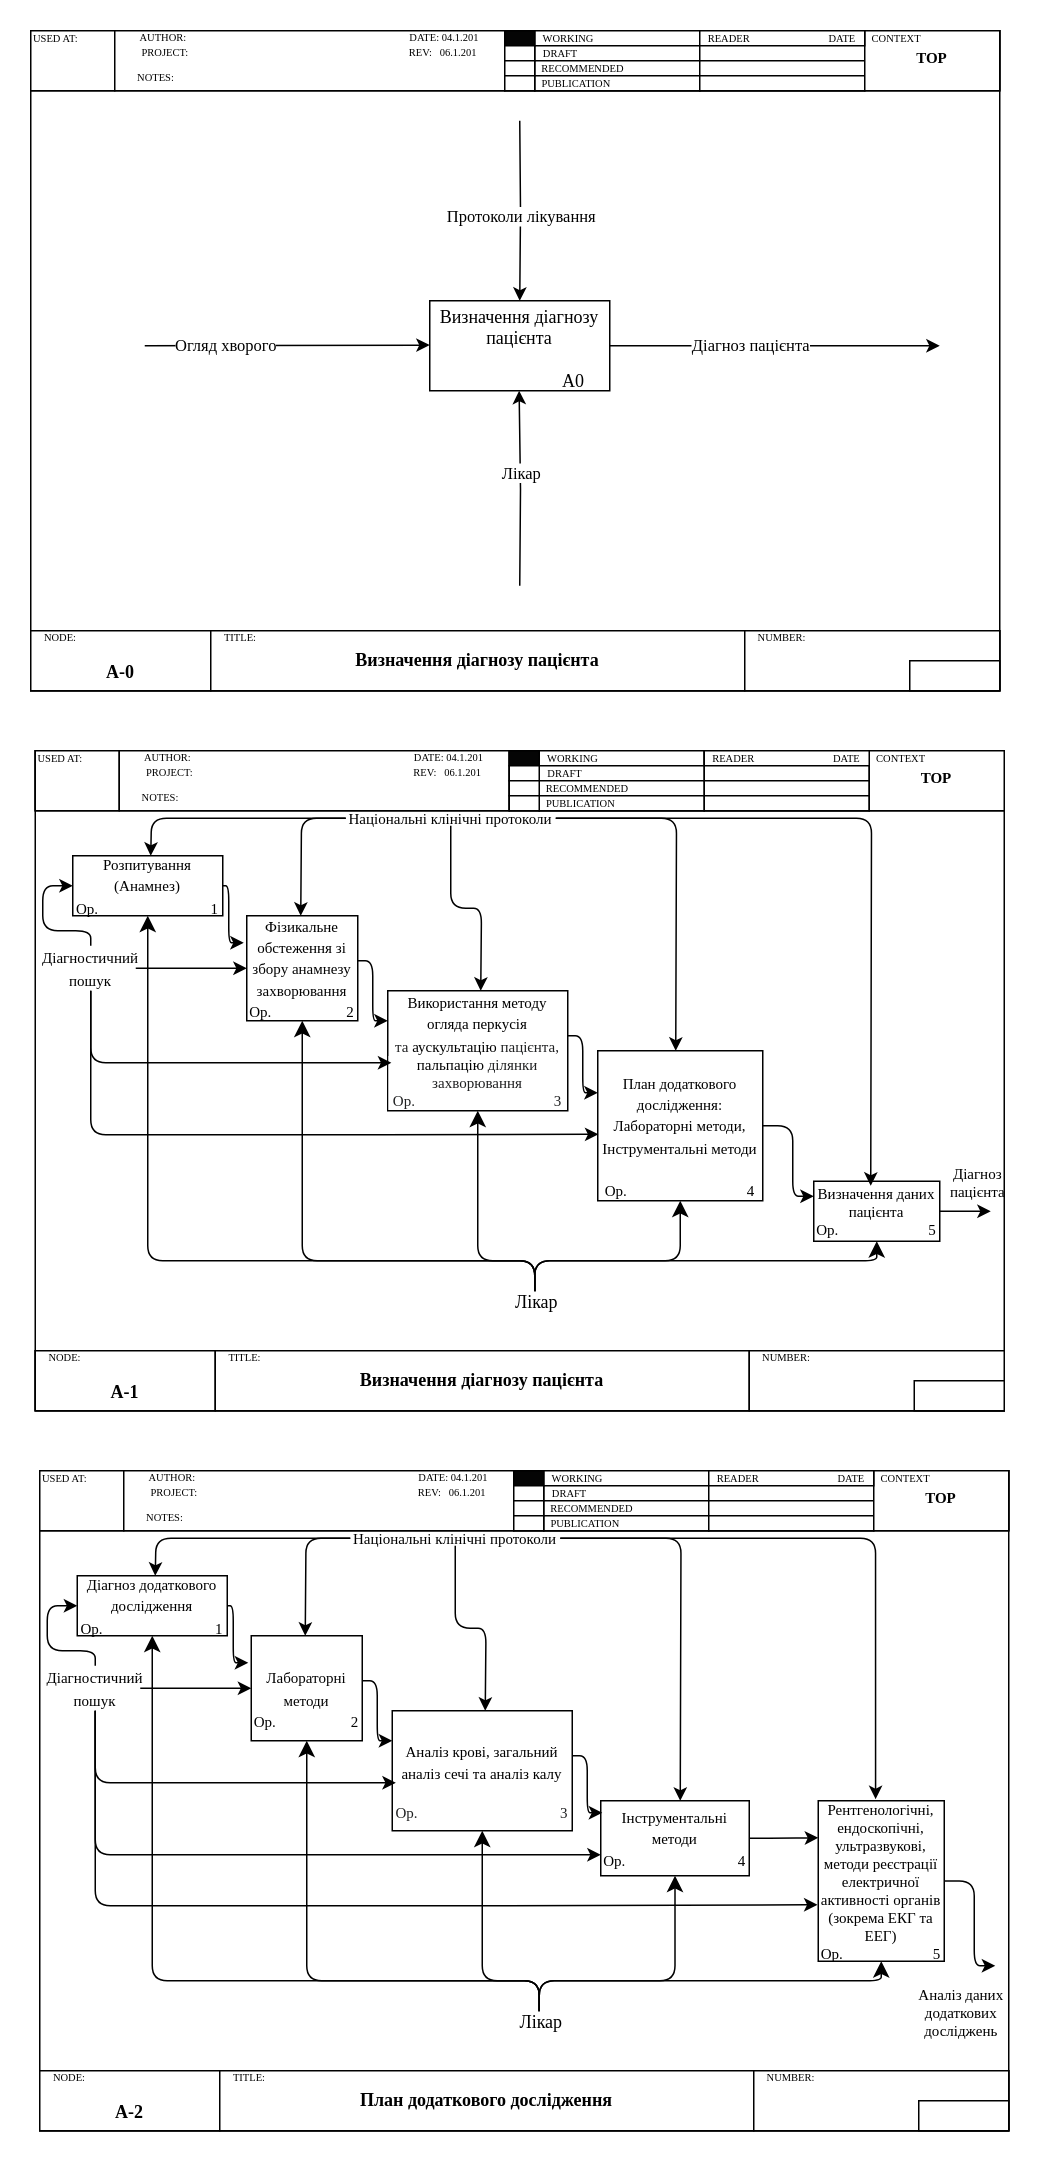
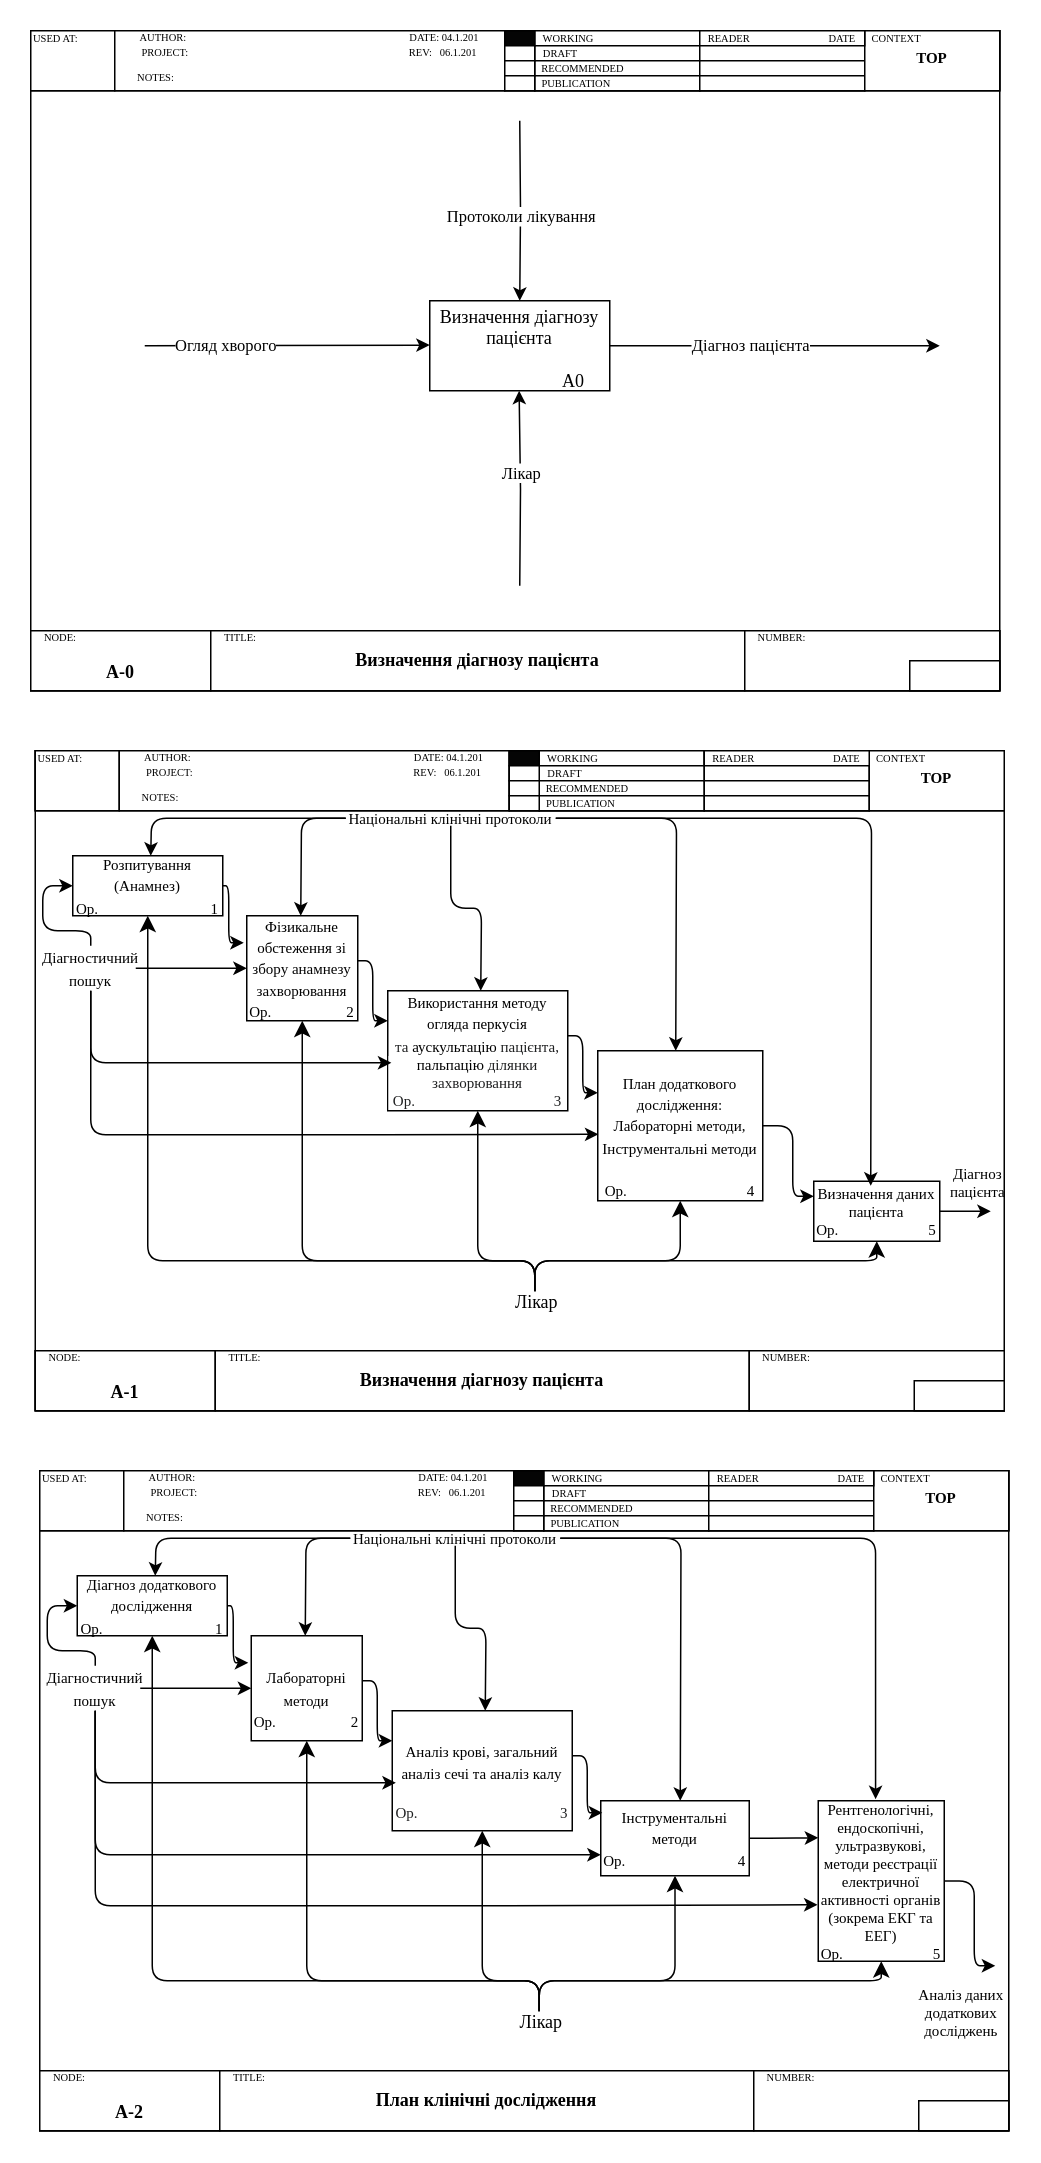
(487, 2101) -> (487, 2101)
